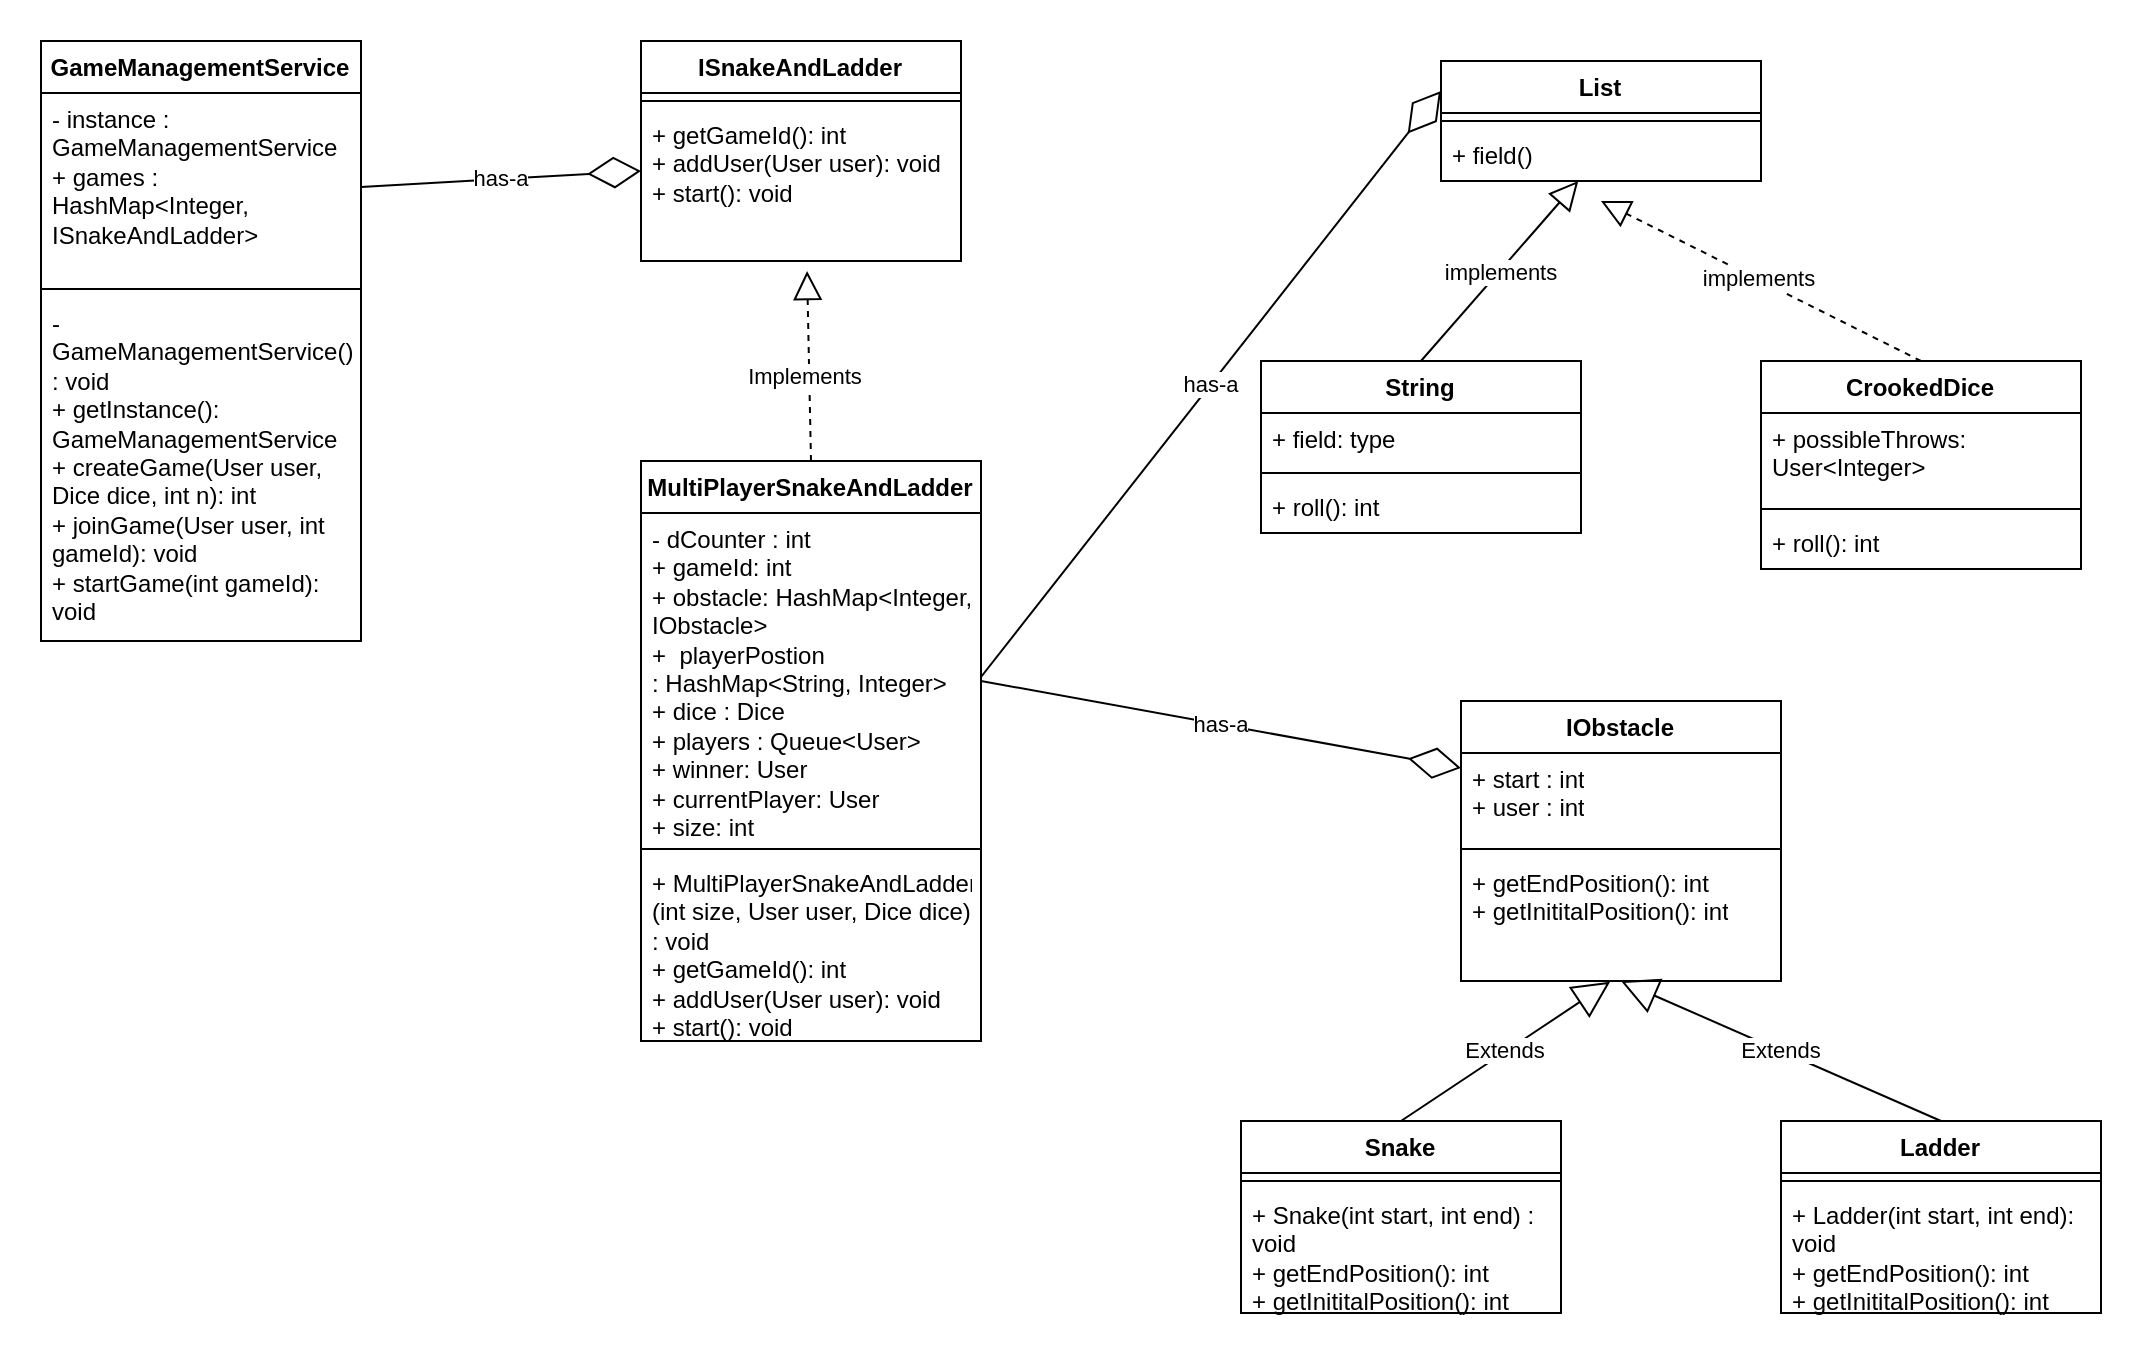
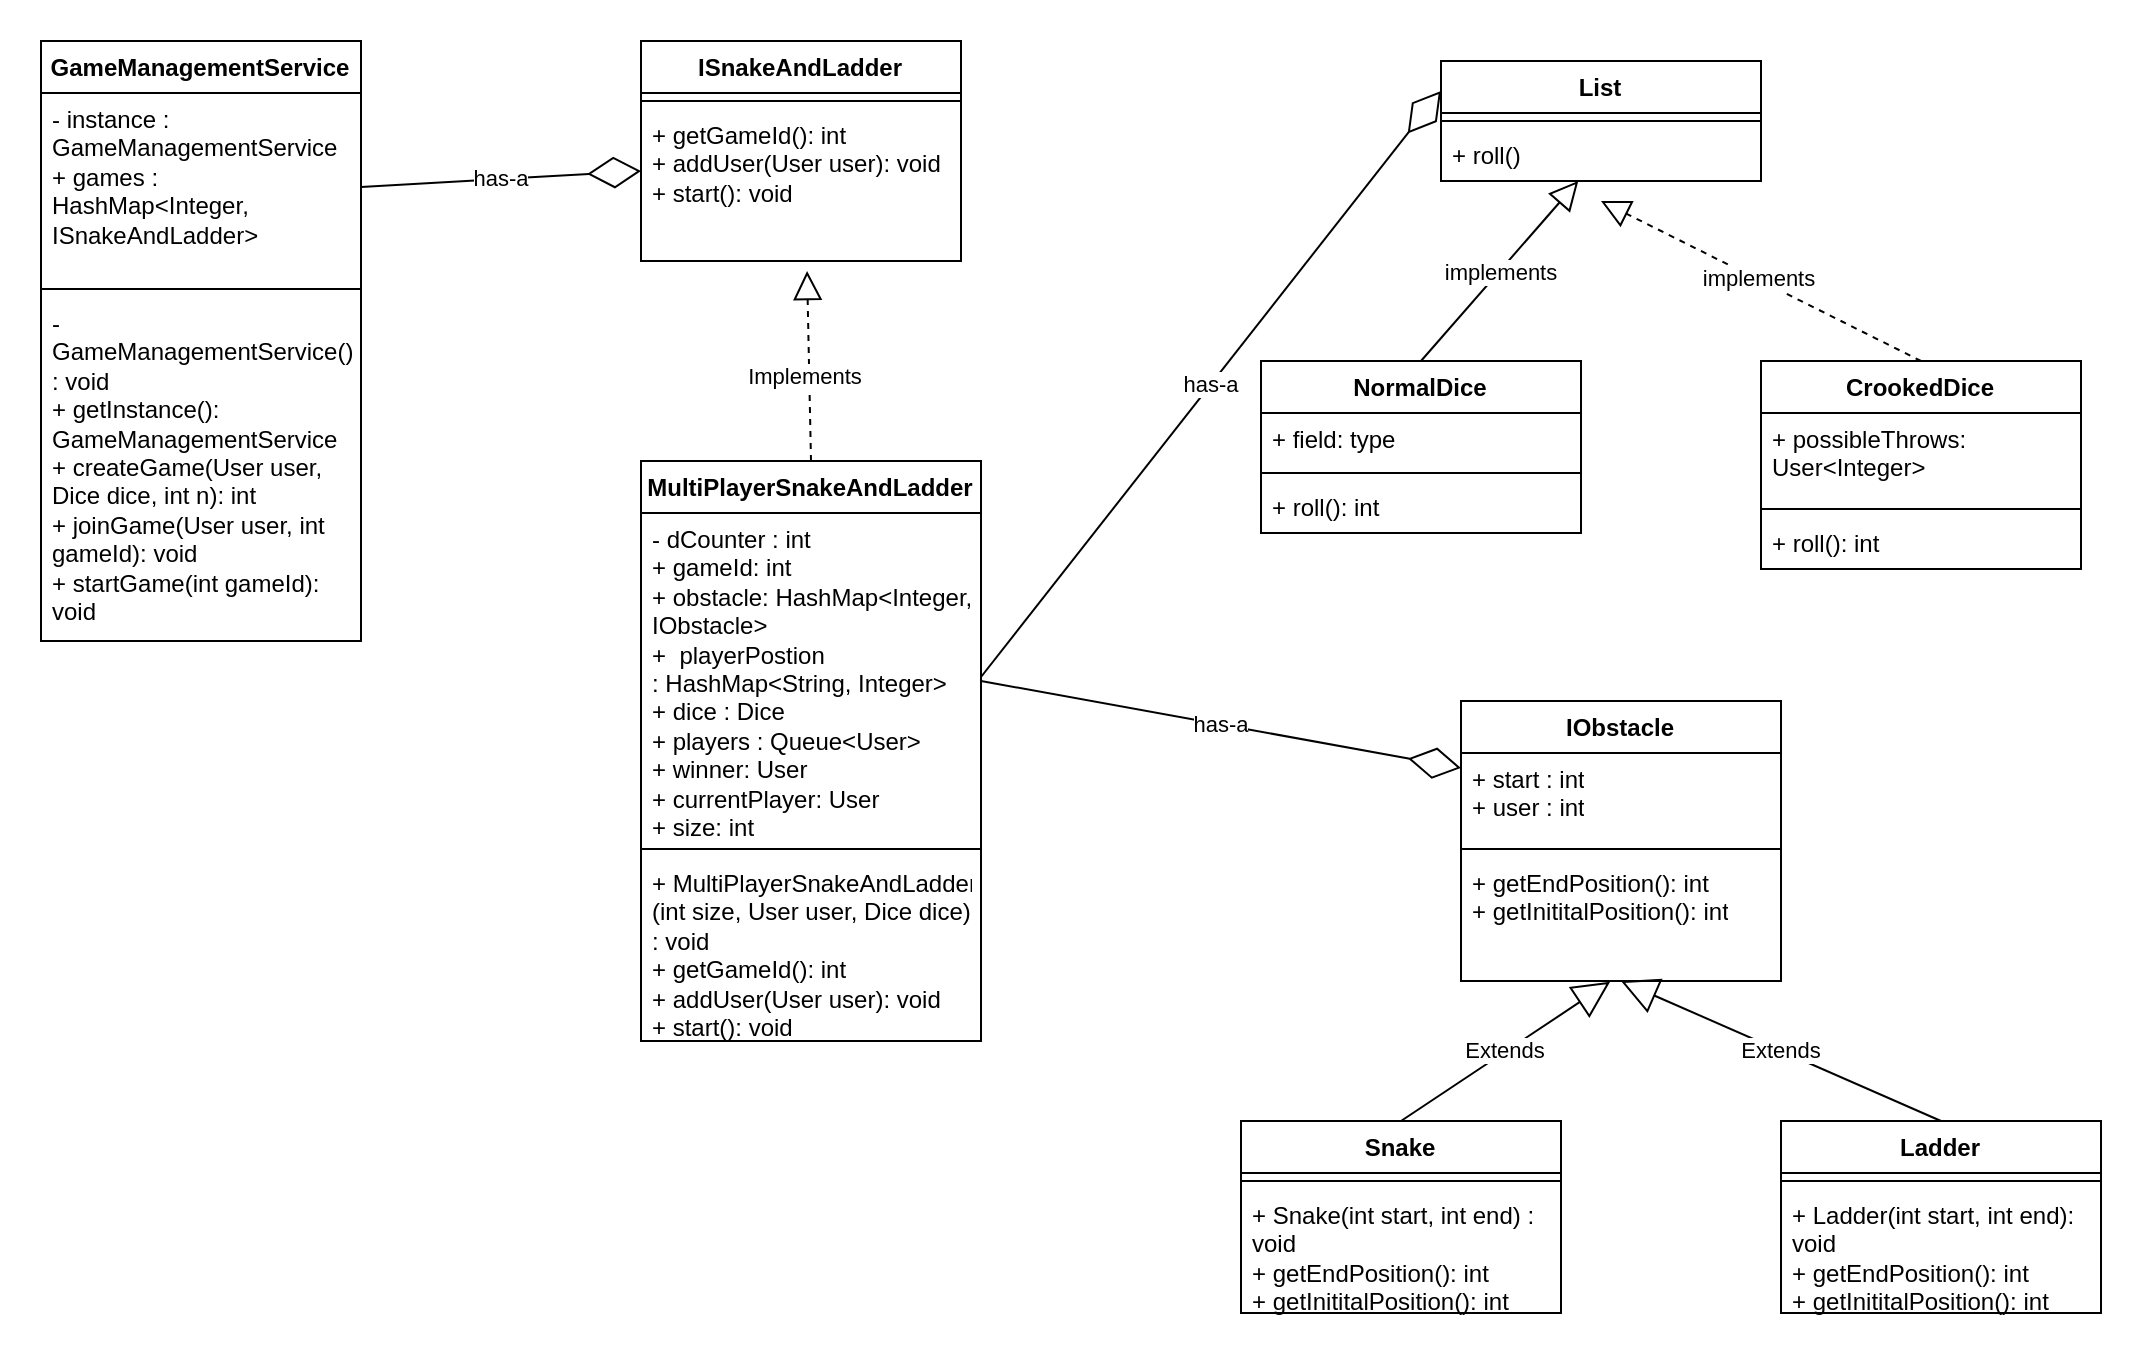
(1504, 157) -> (1497, 157)
(1421, 389) -> (1421, 389)
